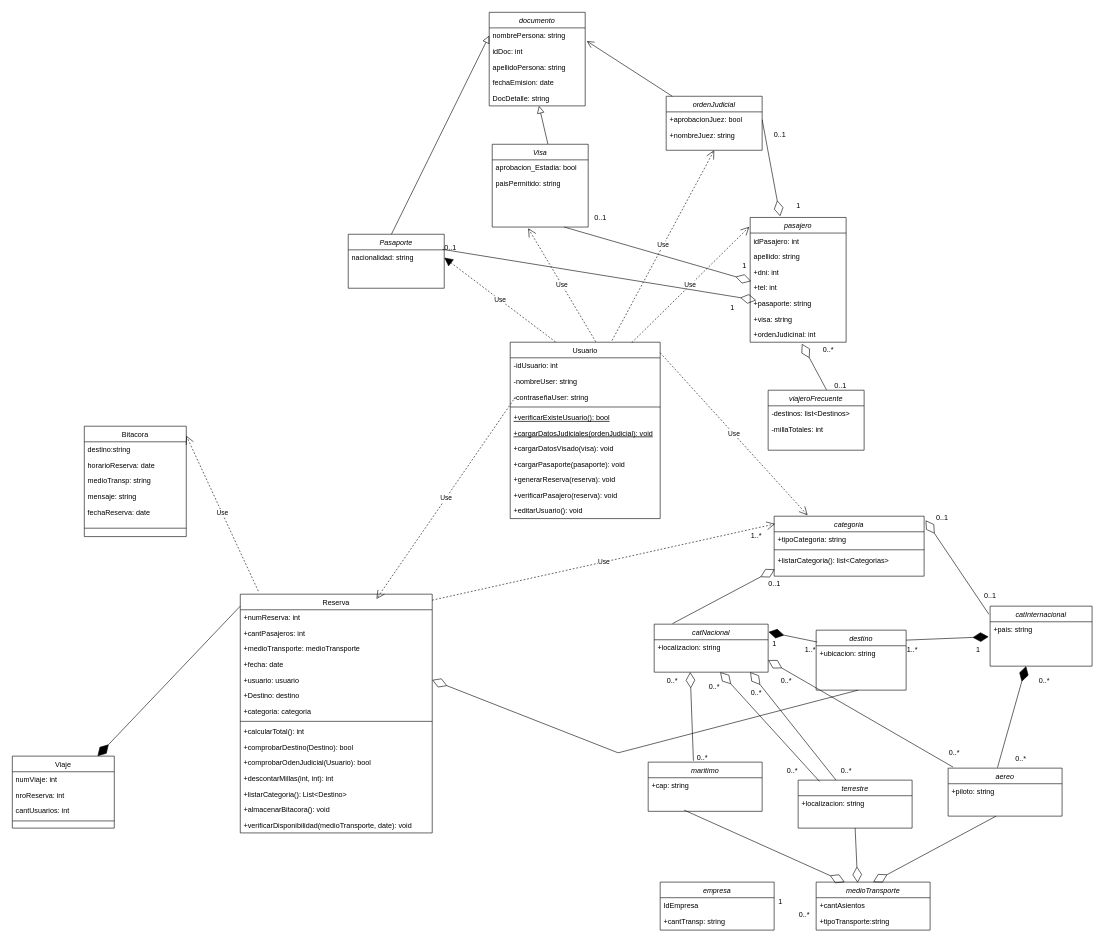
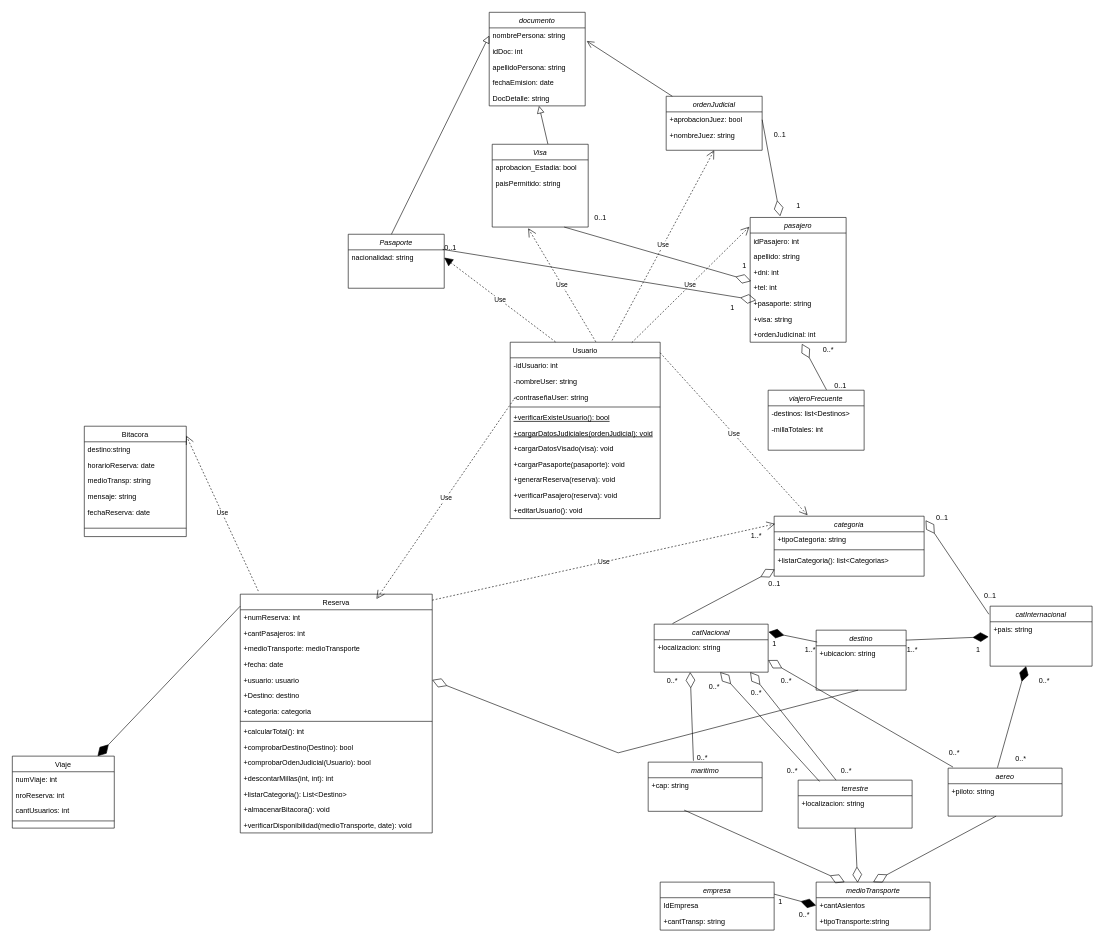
none -> (787, 898)
